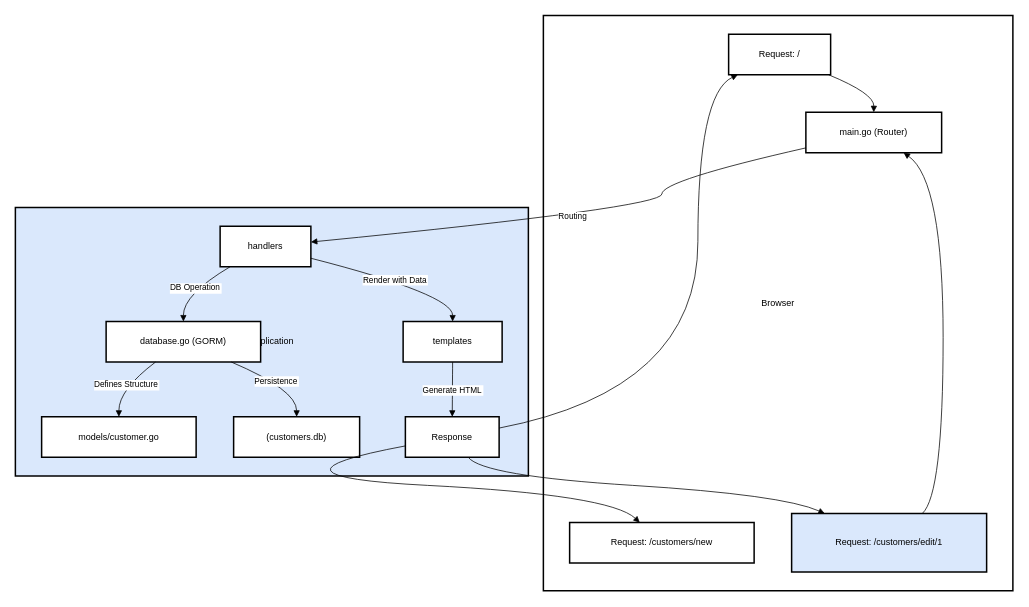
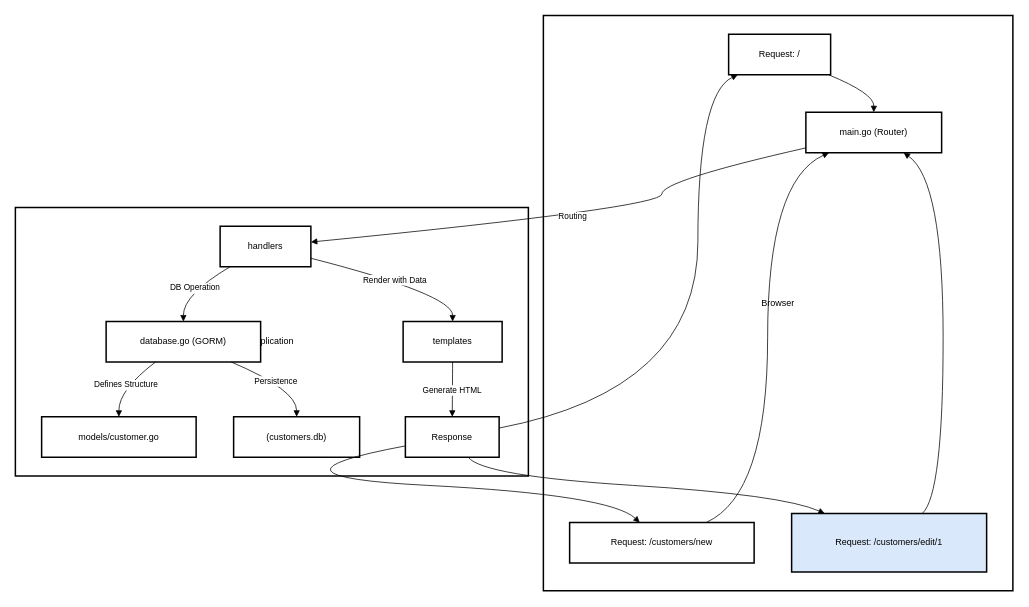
none -> (768, 340)
(272, 342) -> (272, 342)
